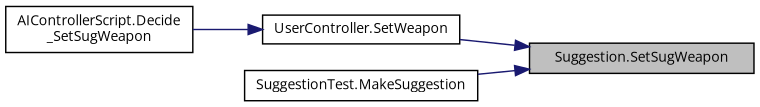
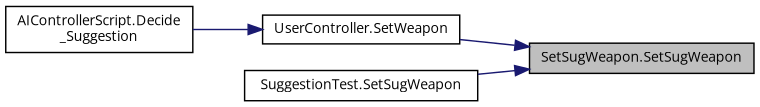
(99, 29) -> (99, 29)
(642, 58) -> (642, 58)
(361, 86) -> (361, 86)
